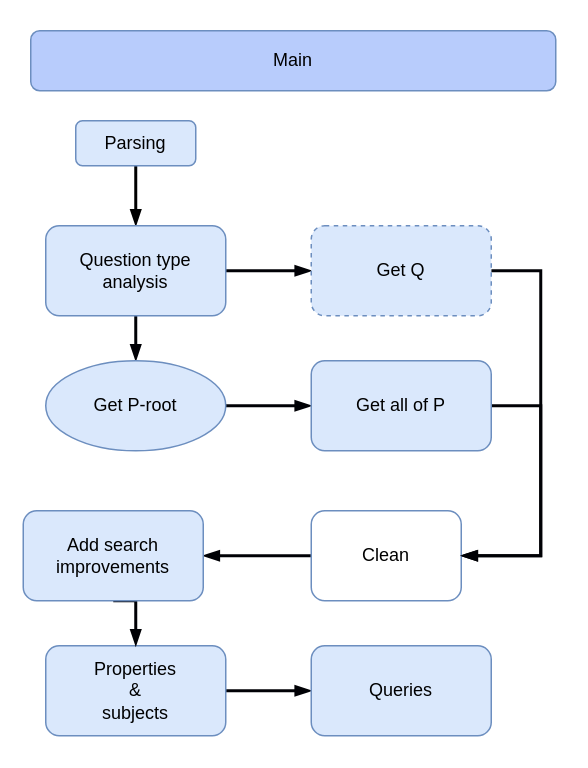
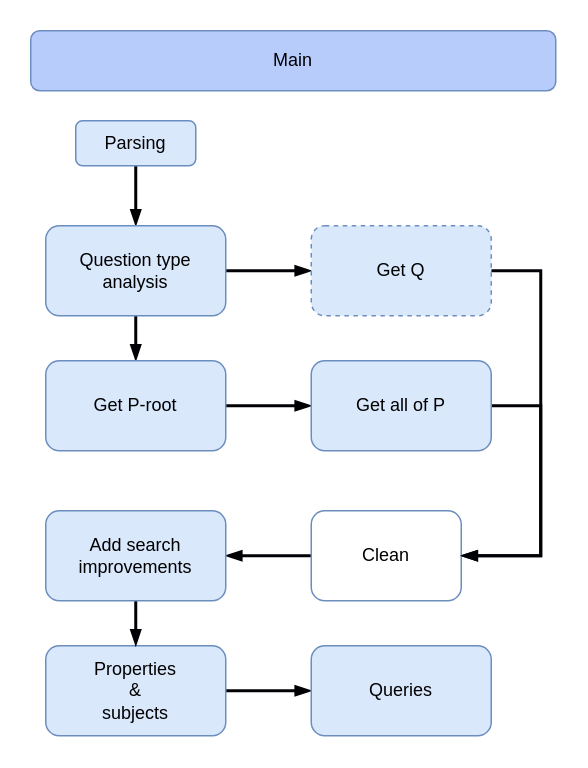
(136, 406) -> (136, 406)
(113, 556) -> (136, 556)
